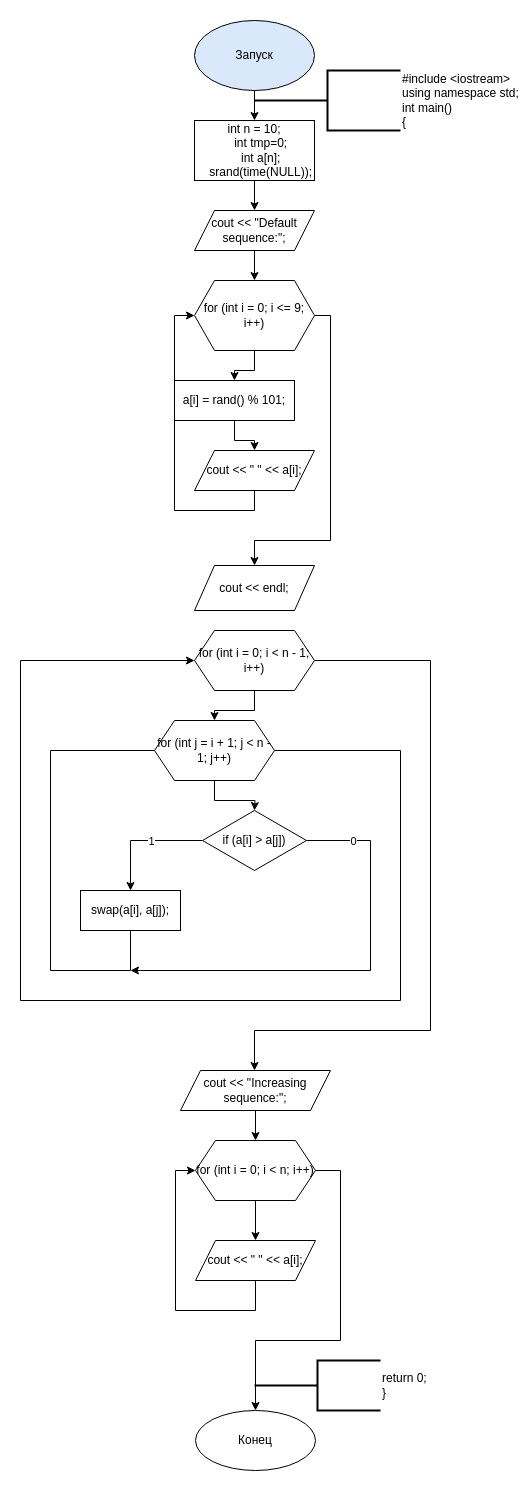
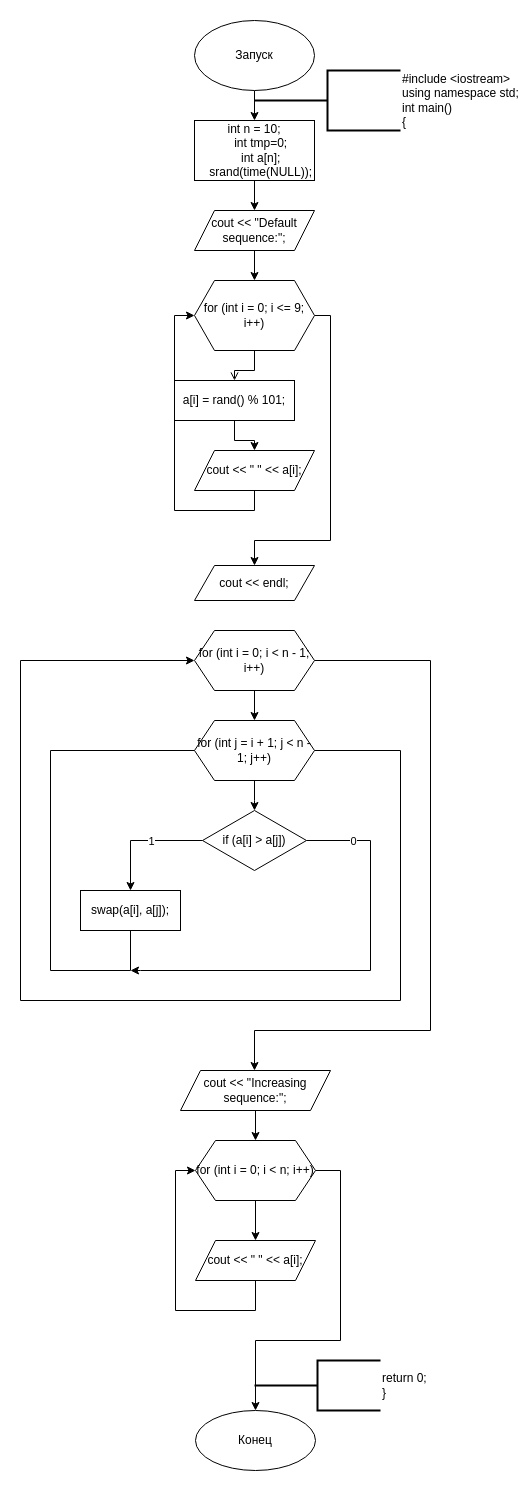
(255, 56) -> (255, 56)
(236, 371) -> (235, 372)
(255, 588) -> (255, 583)
(215, 751) -> (255, 751)
